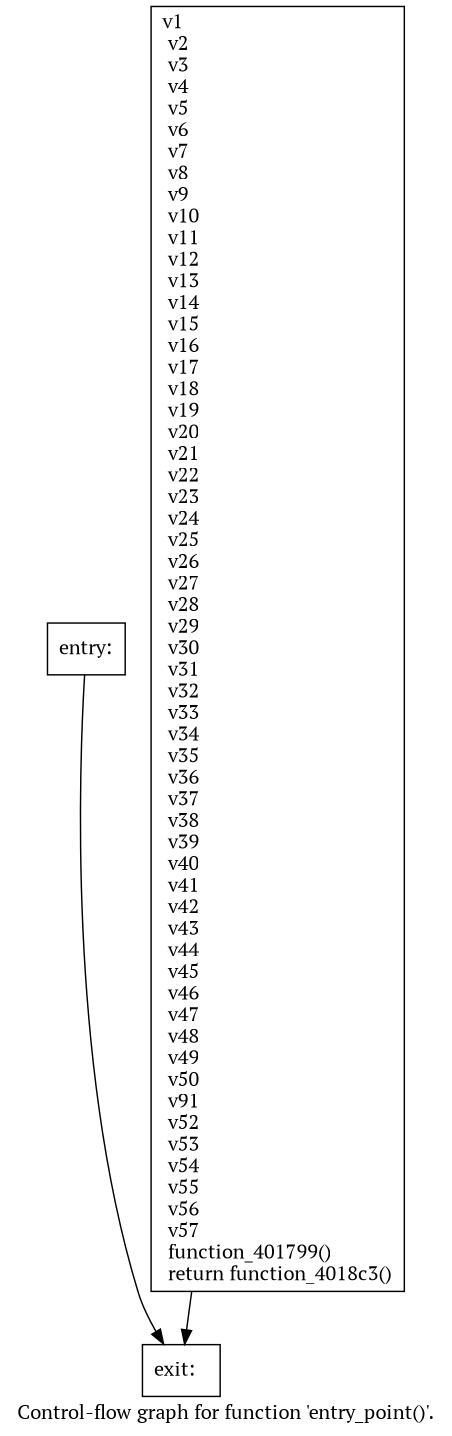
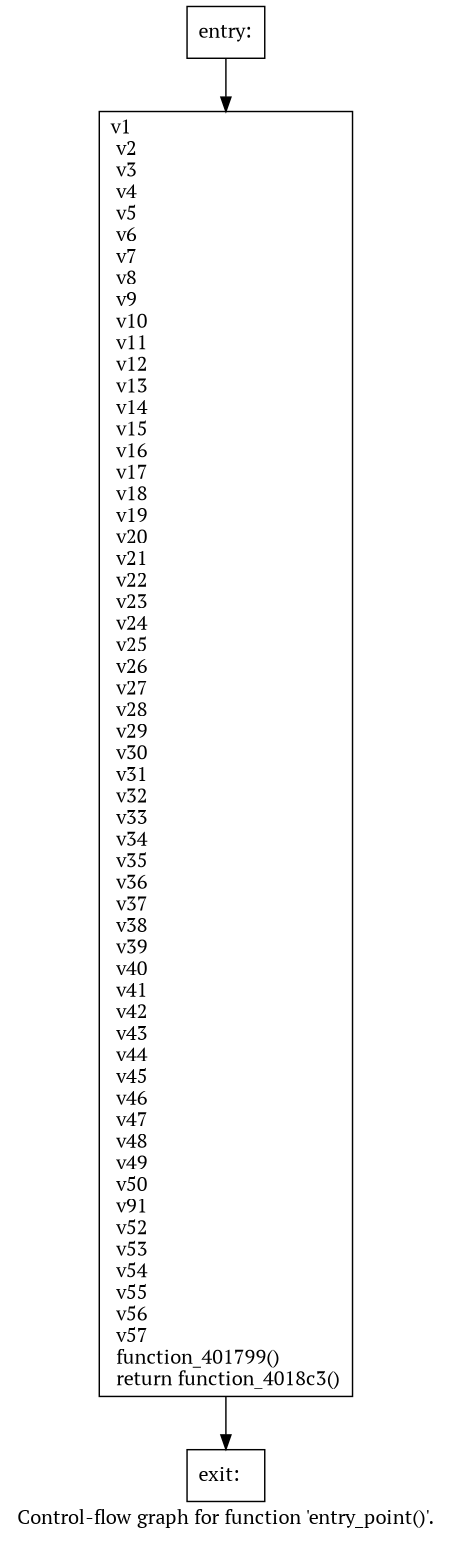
(88, 1008) -> (226, 78)
